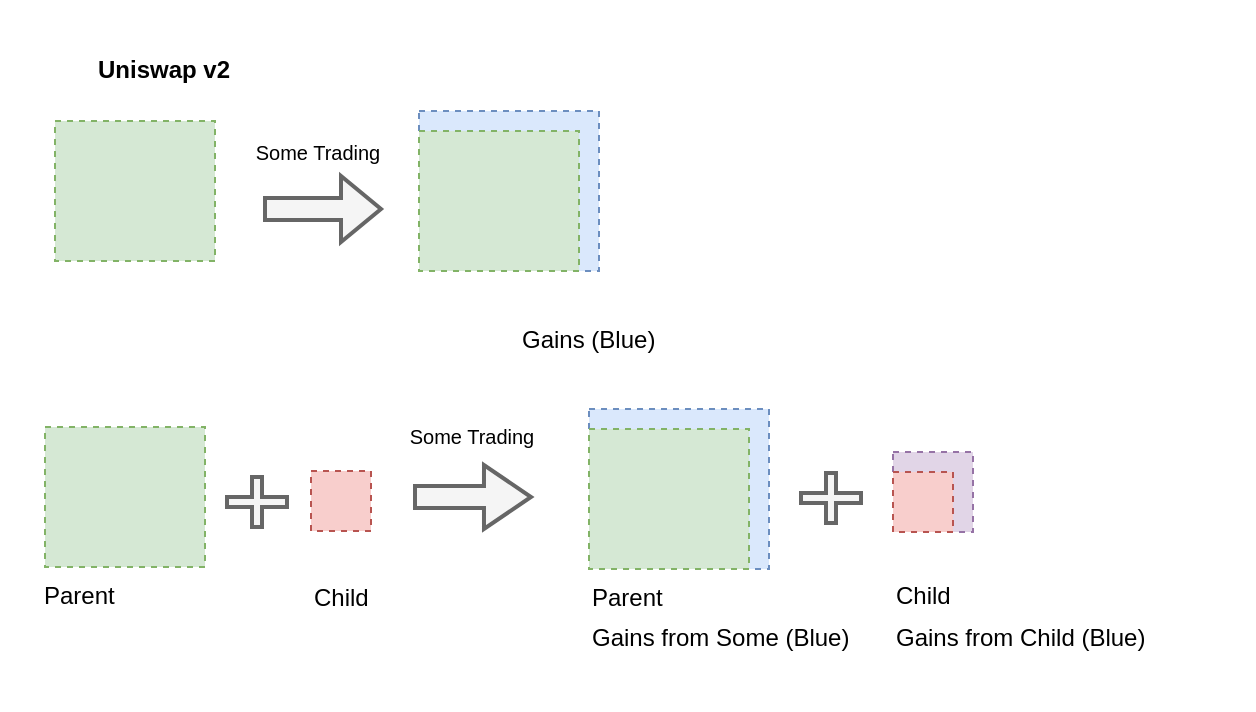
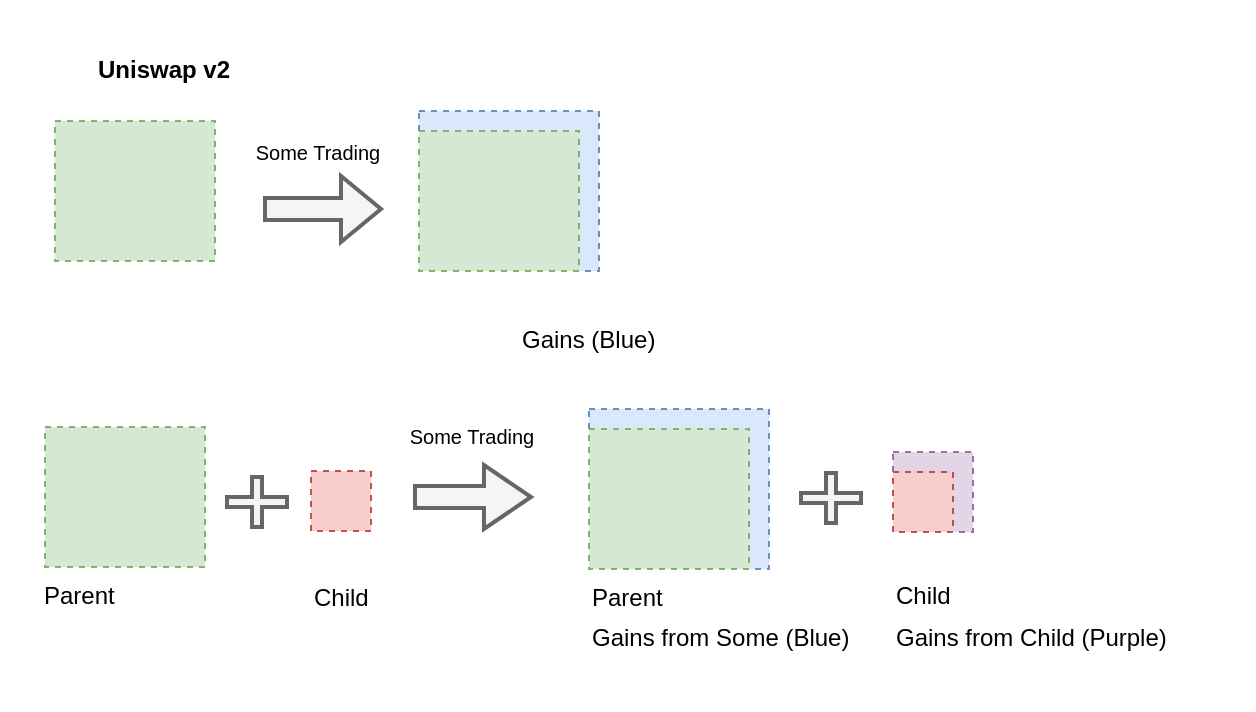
(1030, 639) -> (1043, 639)
